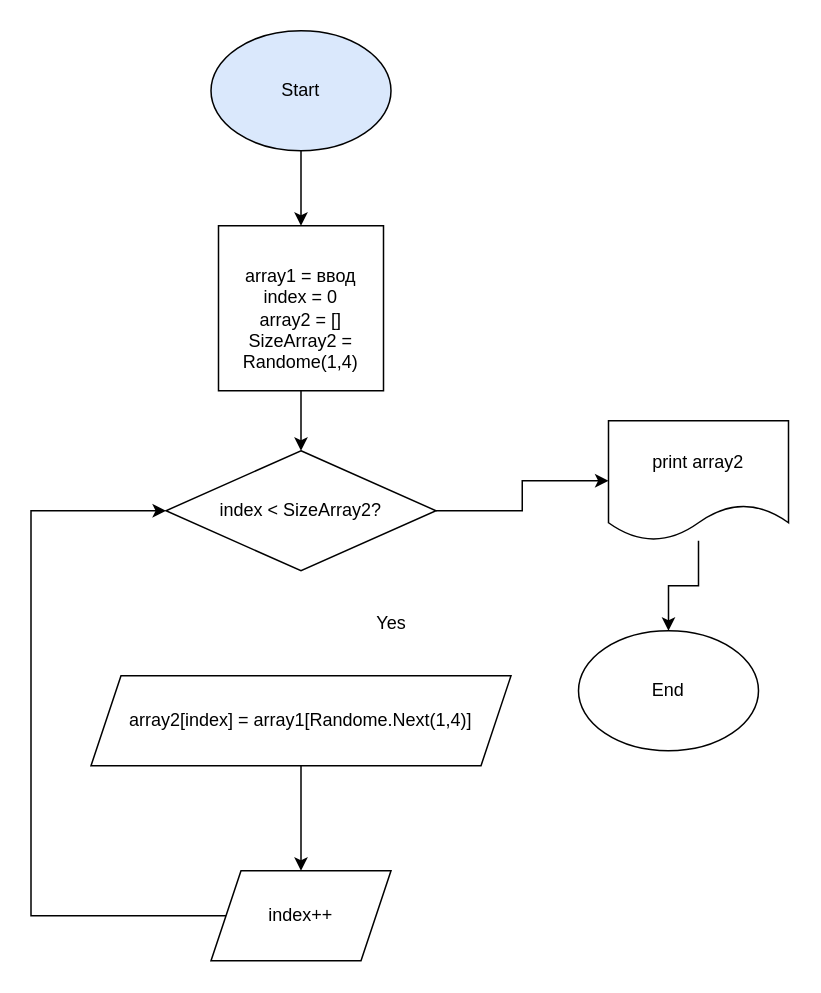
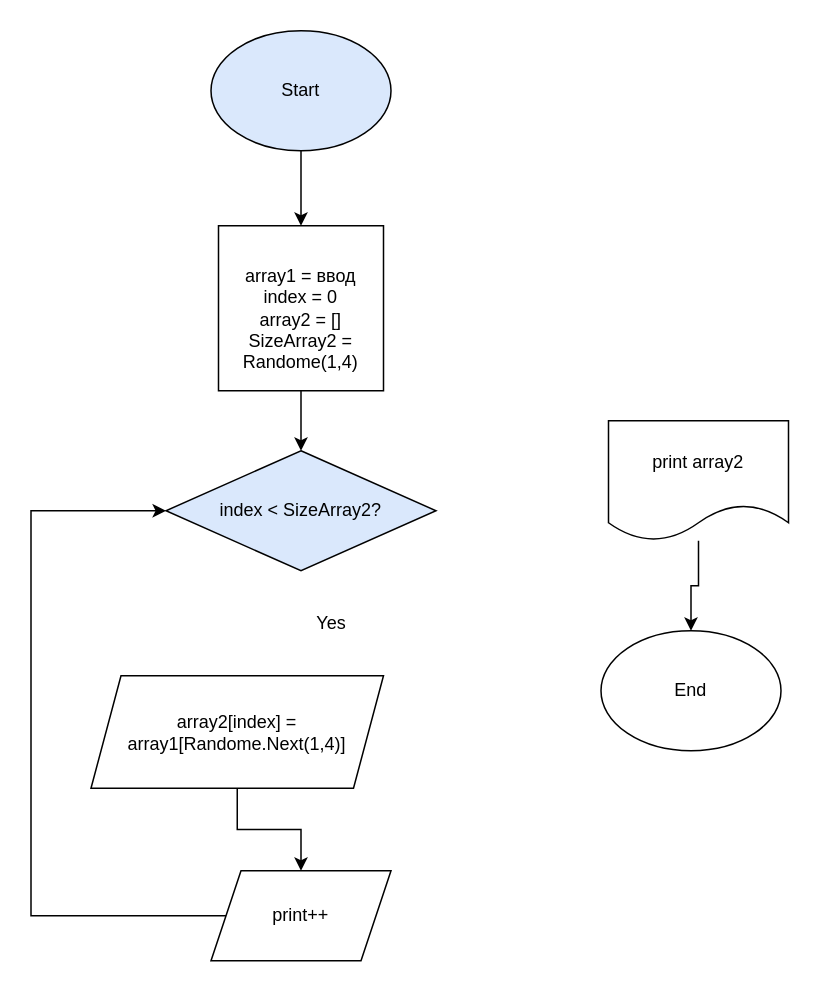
(522, 501) -> none
(301, 511) -> (301, 511)
(391, 623) -> (331, 623)
(668, 691) -> (691, 691)
(301, 721) -> (237, 732)
(301, 916) -> (301, 916)
